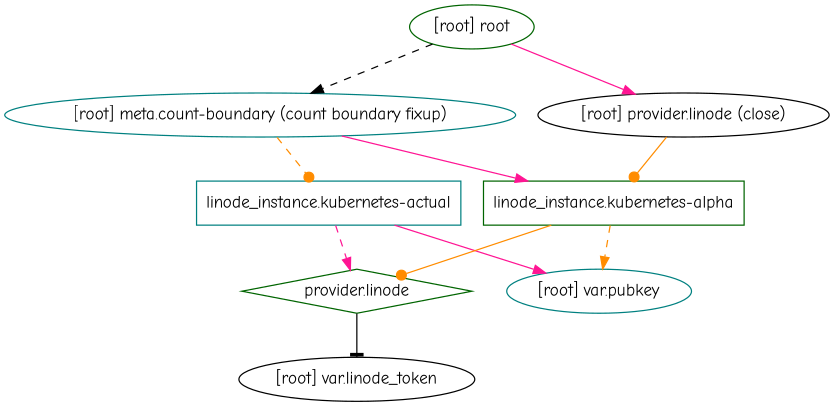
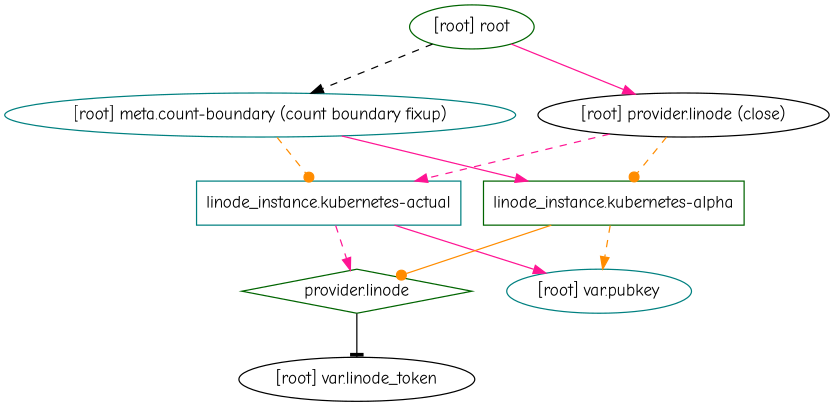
(652, 155) -> (652, 155)
none -> (518, 156)
